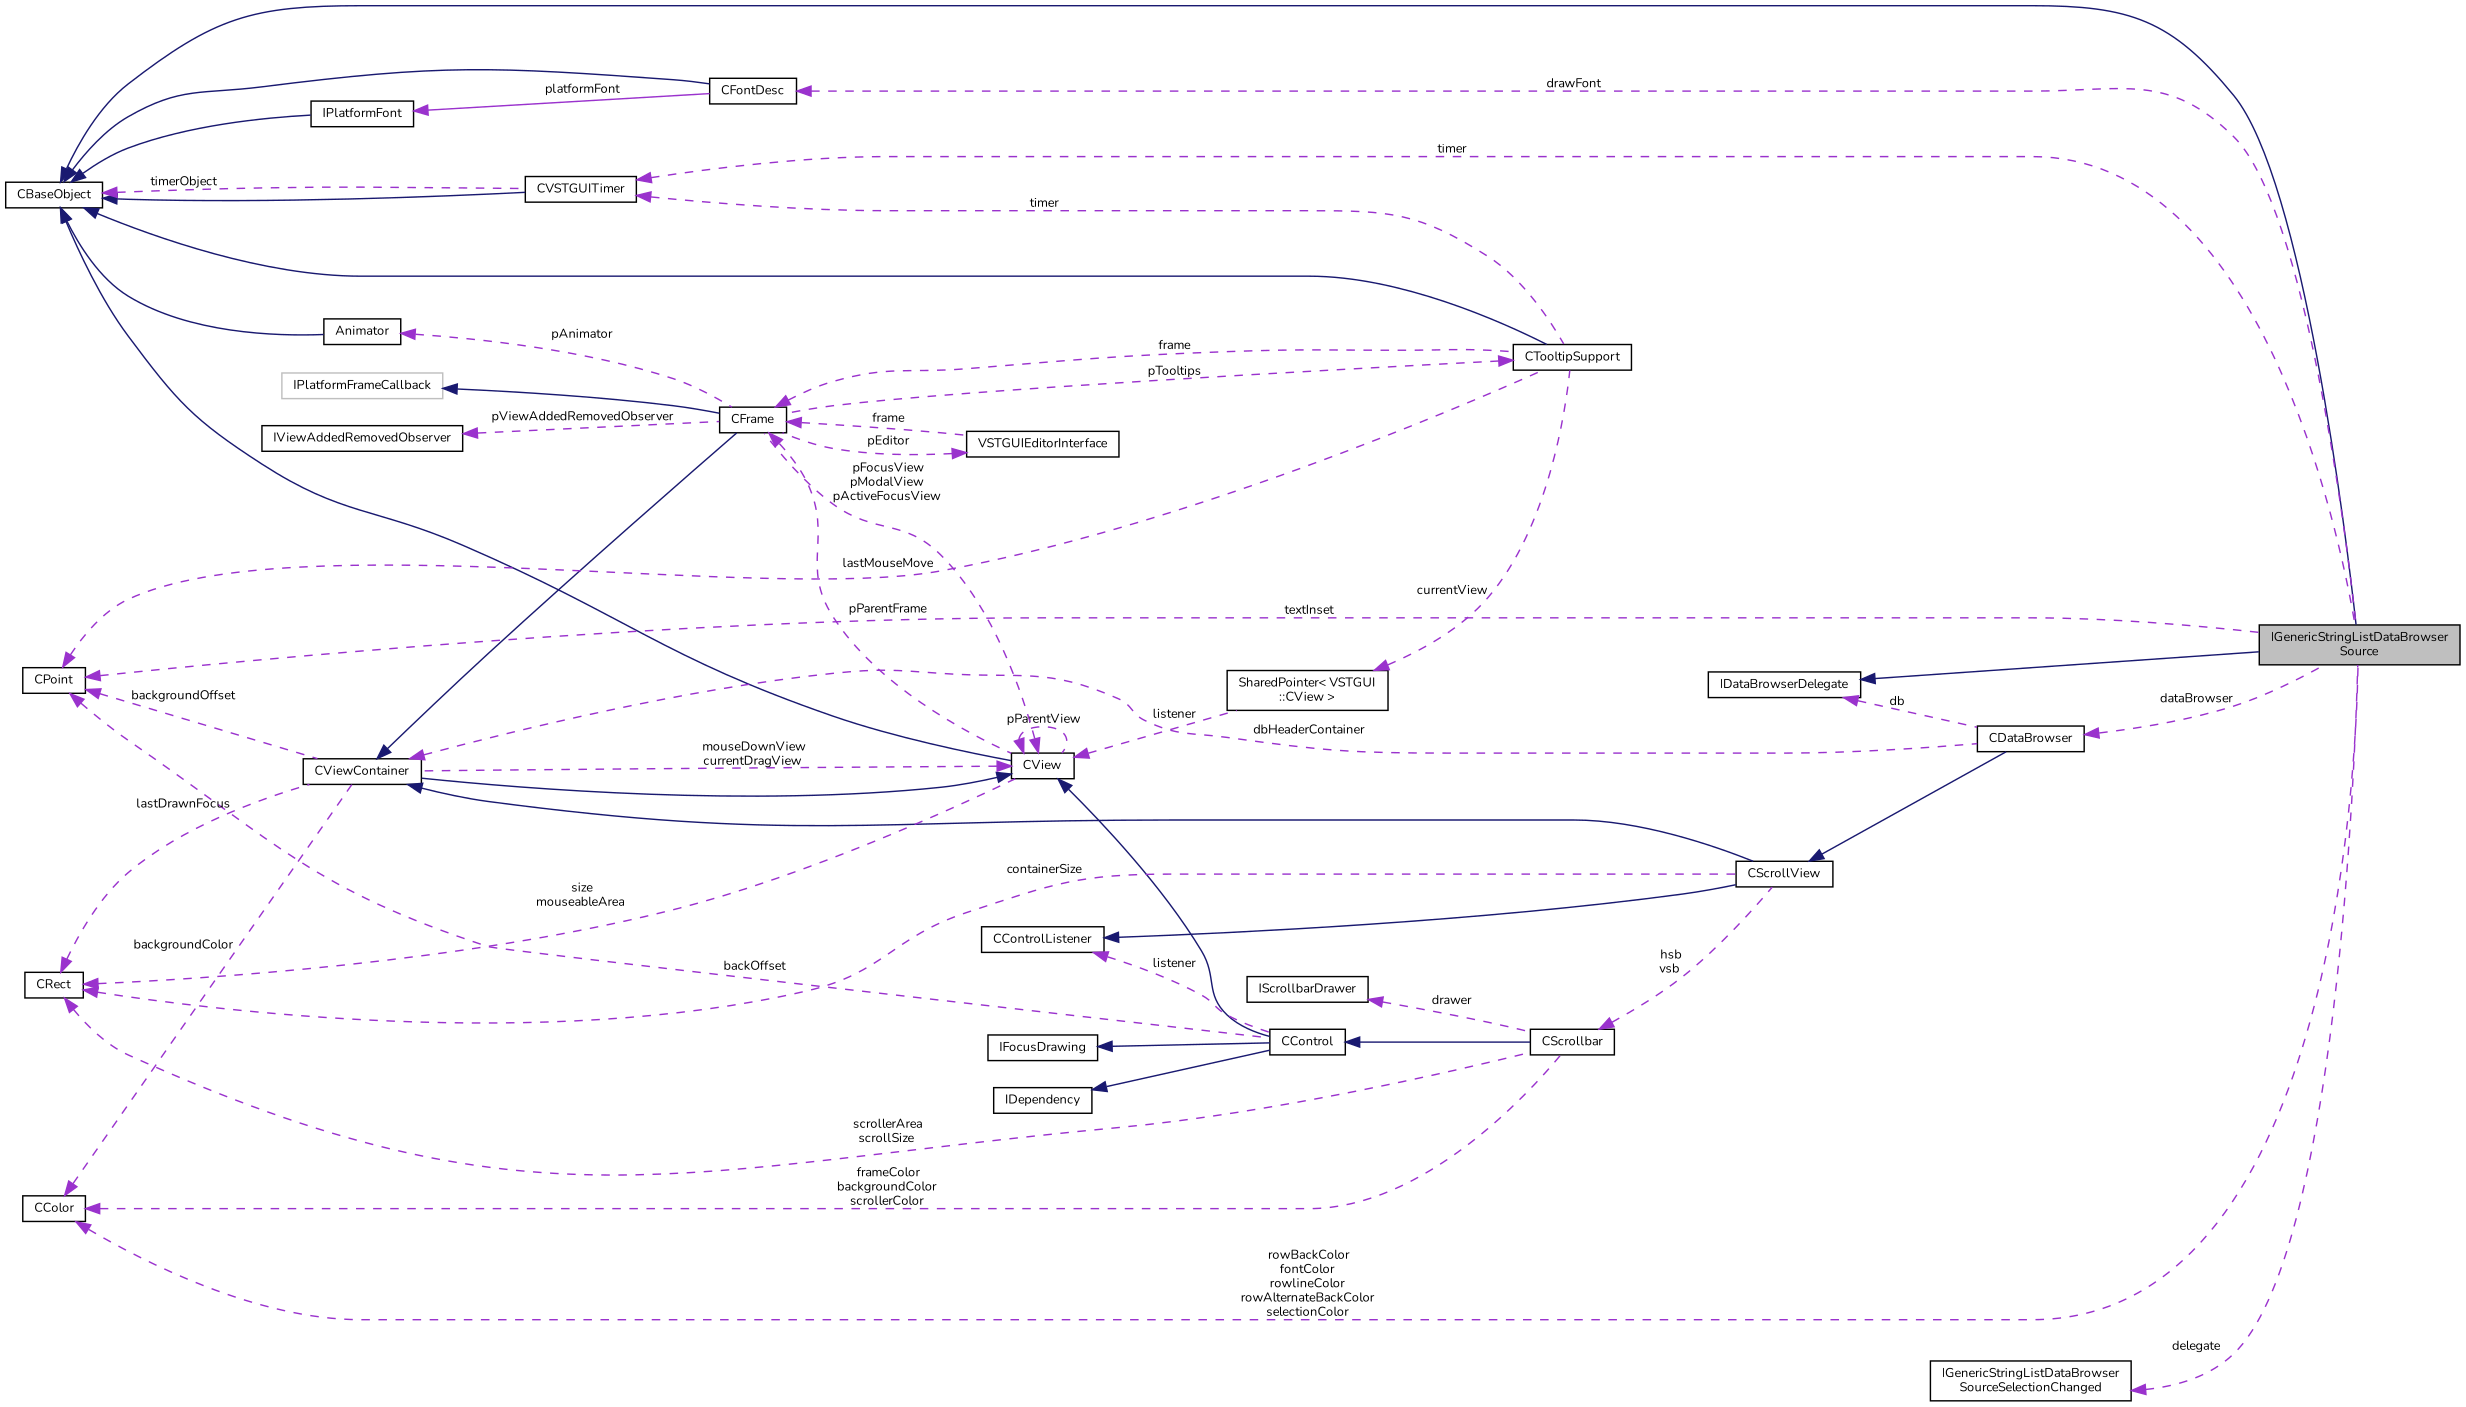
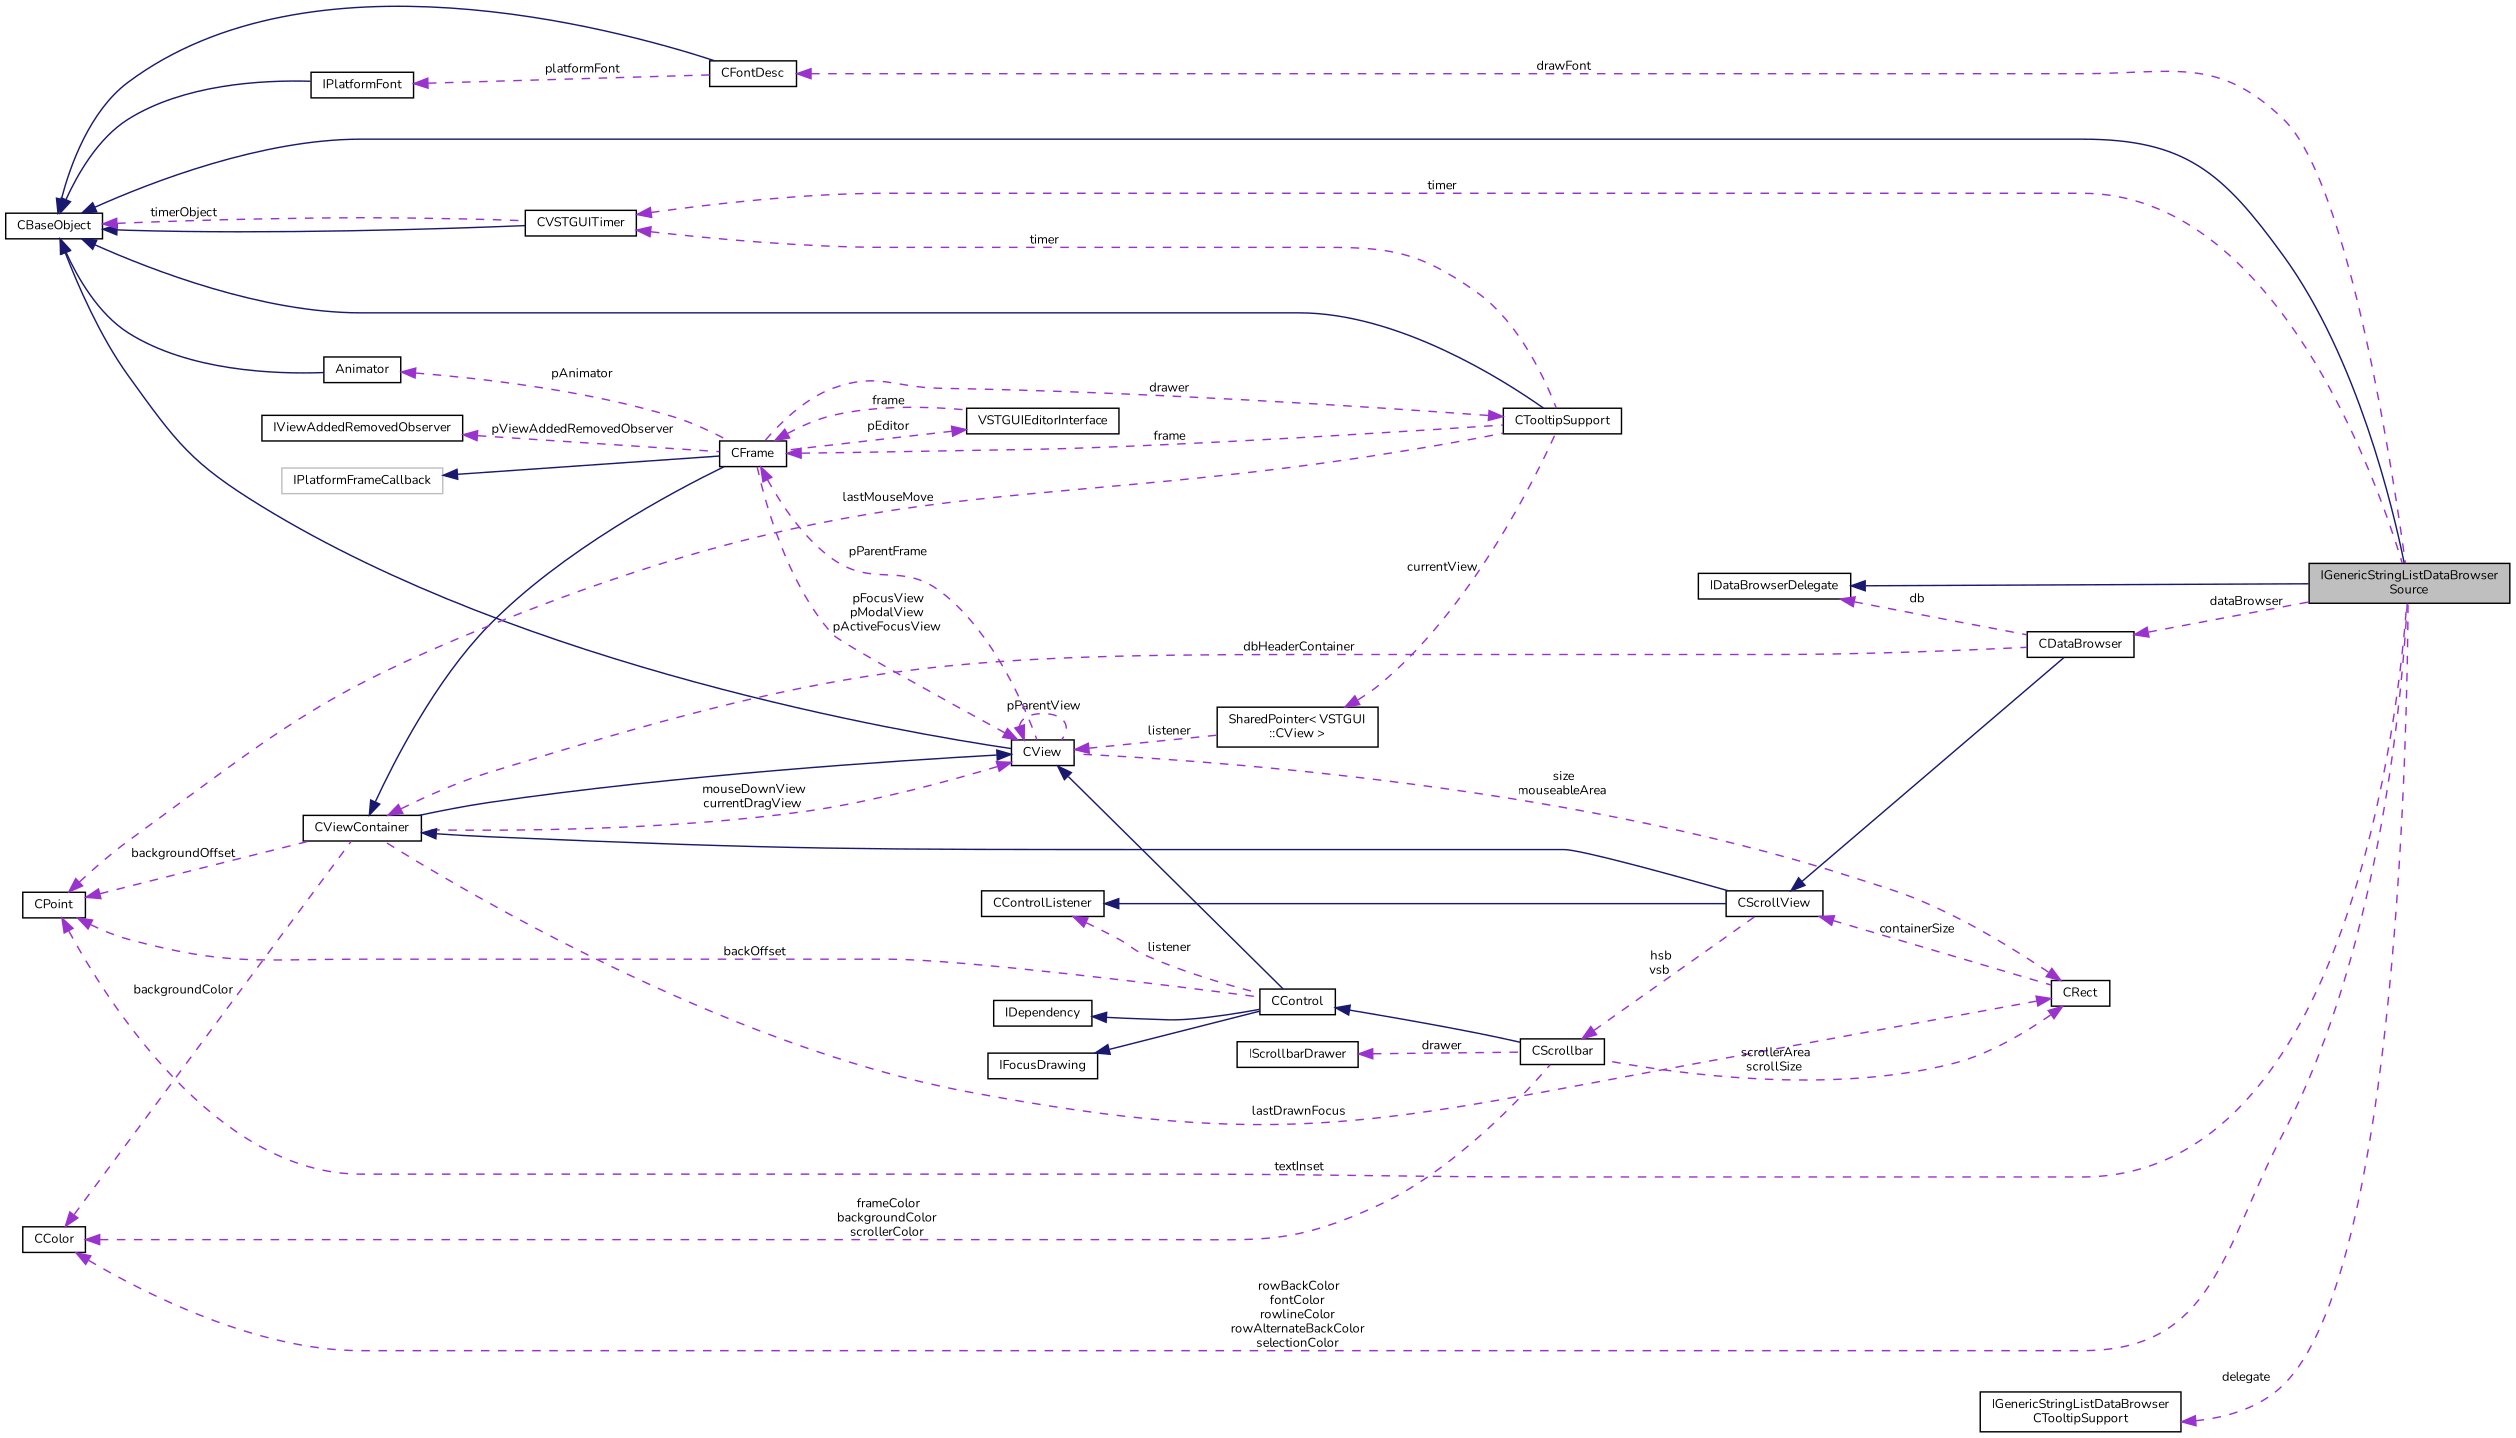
(569, 102) -> (569, 79)
(1173, 372) -> (1168, 388)
(913, 937) -> (1942, 953)
(2031, 1381) -> (2081, 1412)
